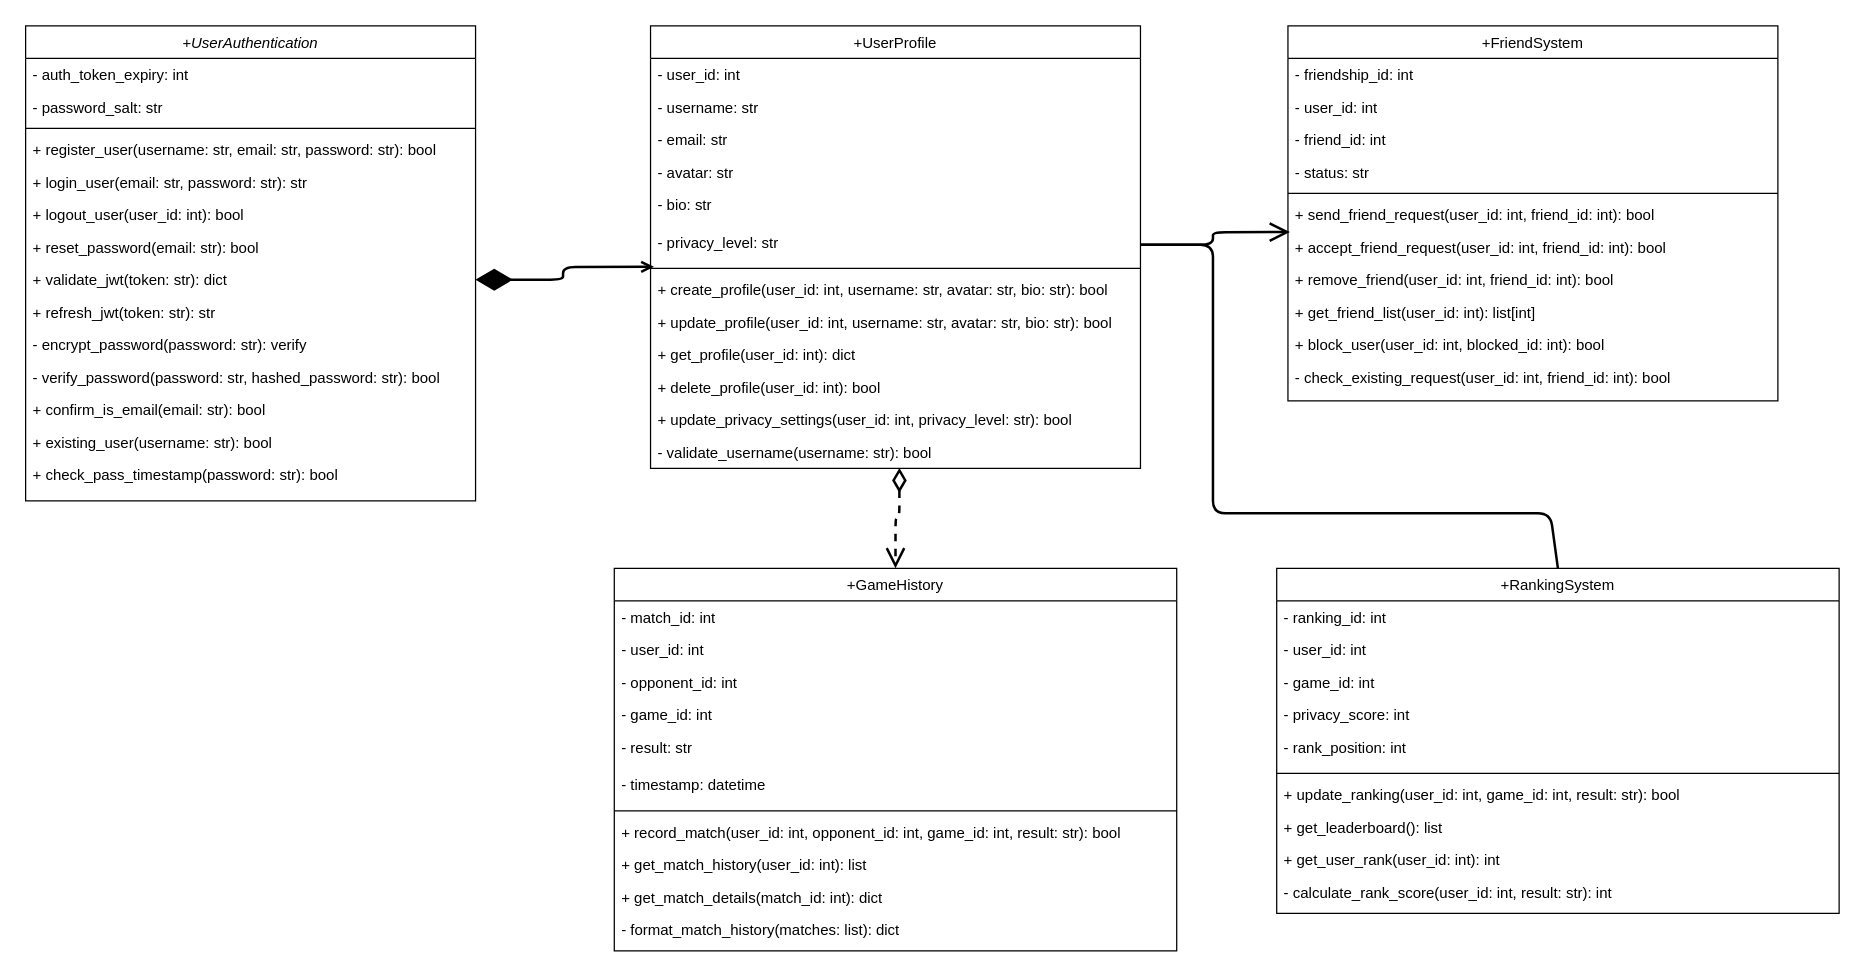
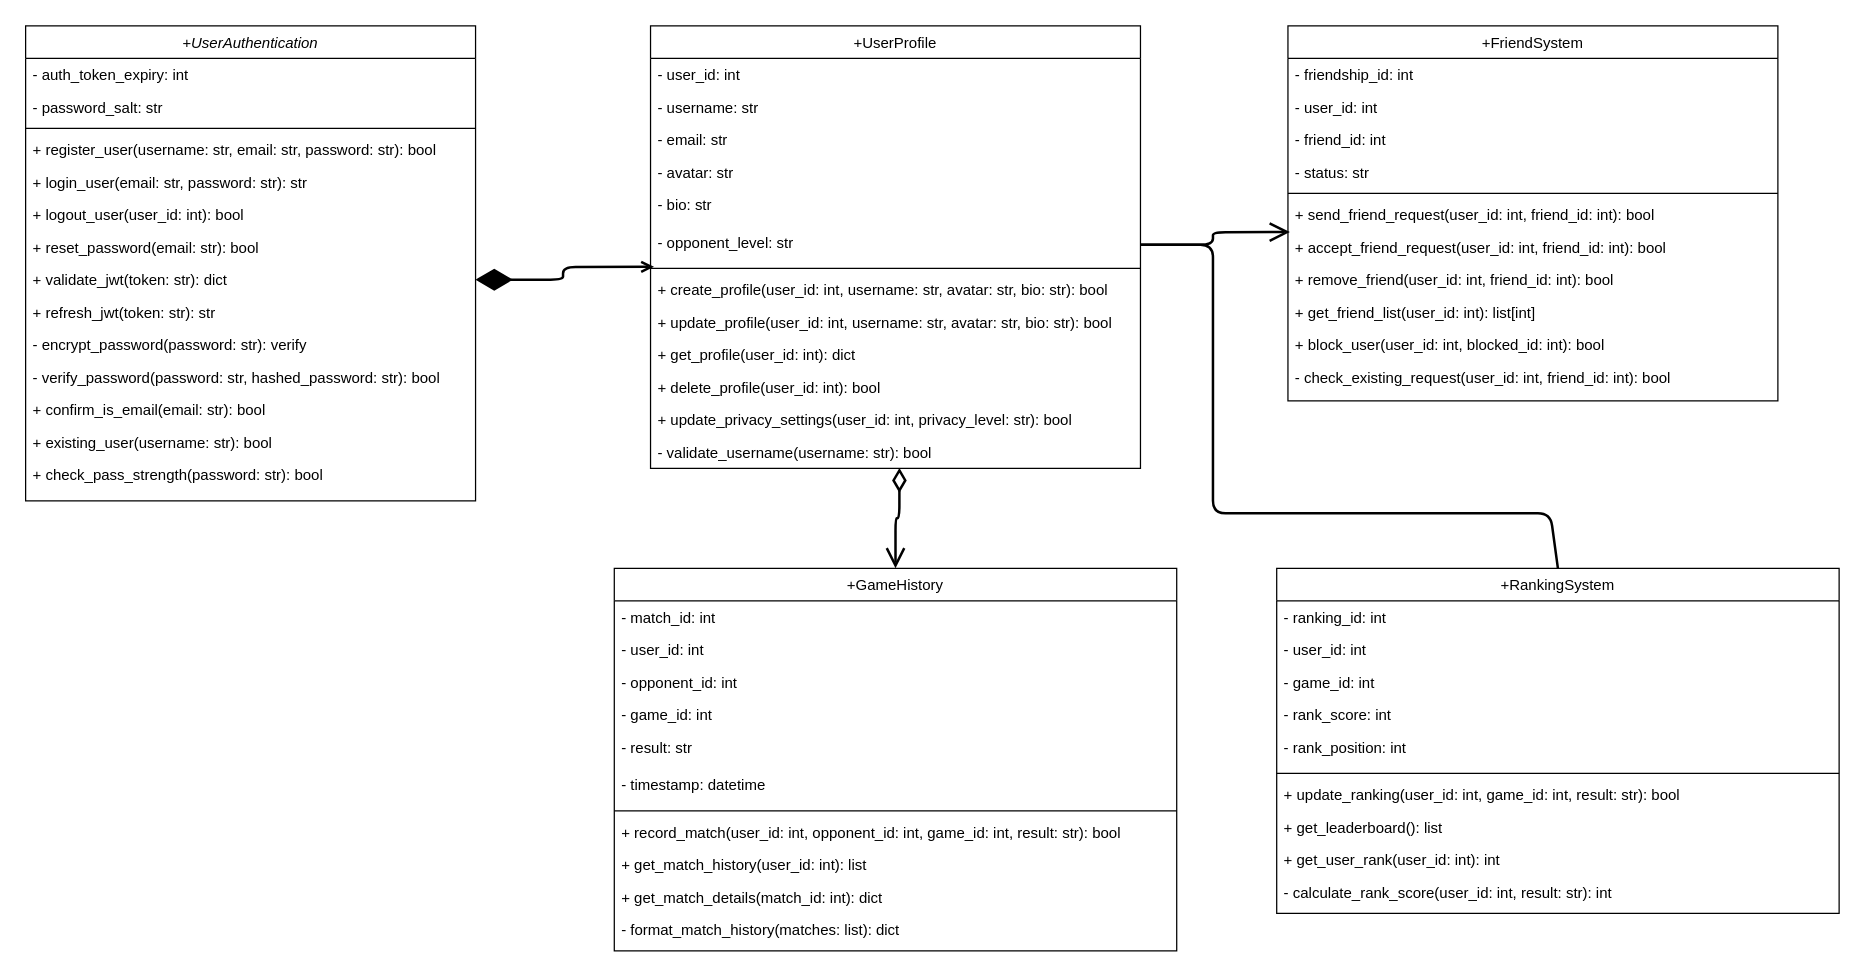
(730, 243) -> (736, 243)
(199, 475) -> (197, 475)
(896, 528) -> (896, 528)
(1358, 715) -> (1347, 715)
